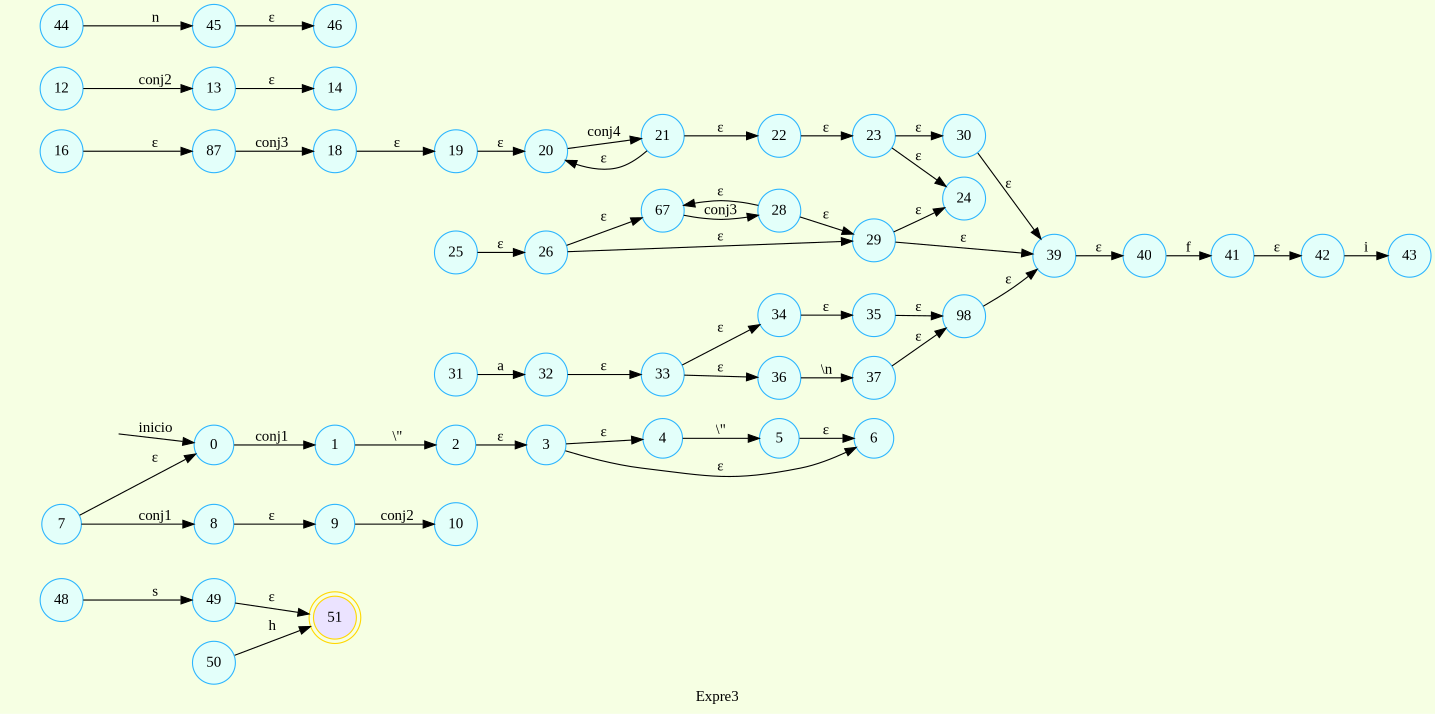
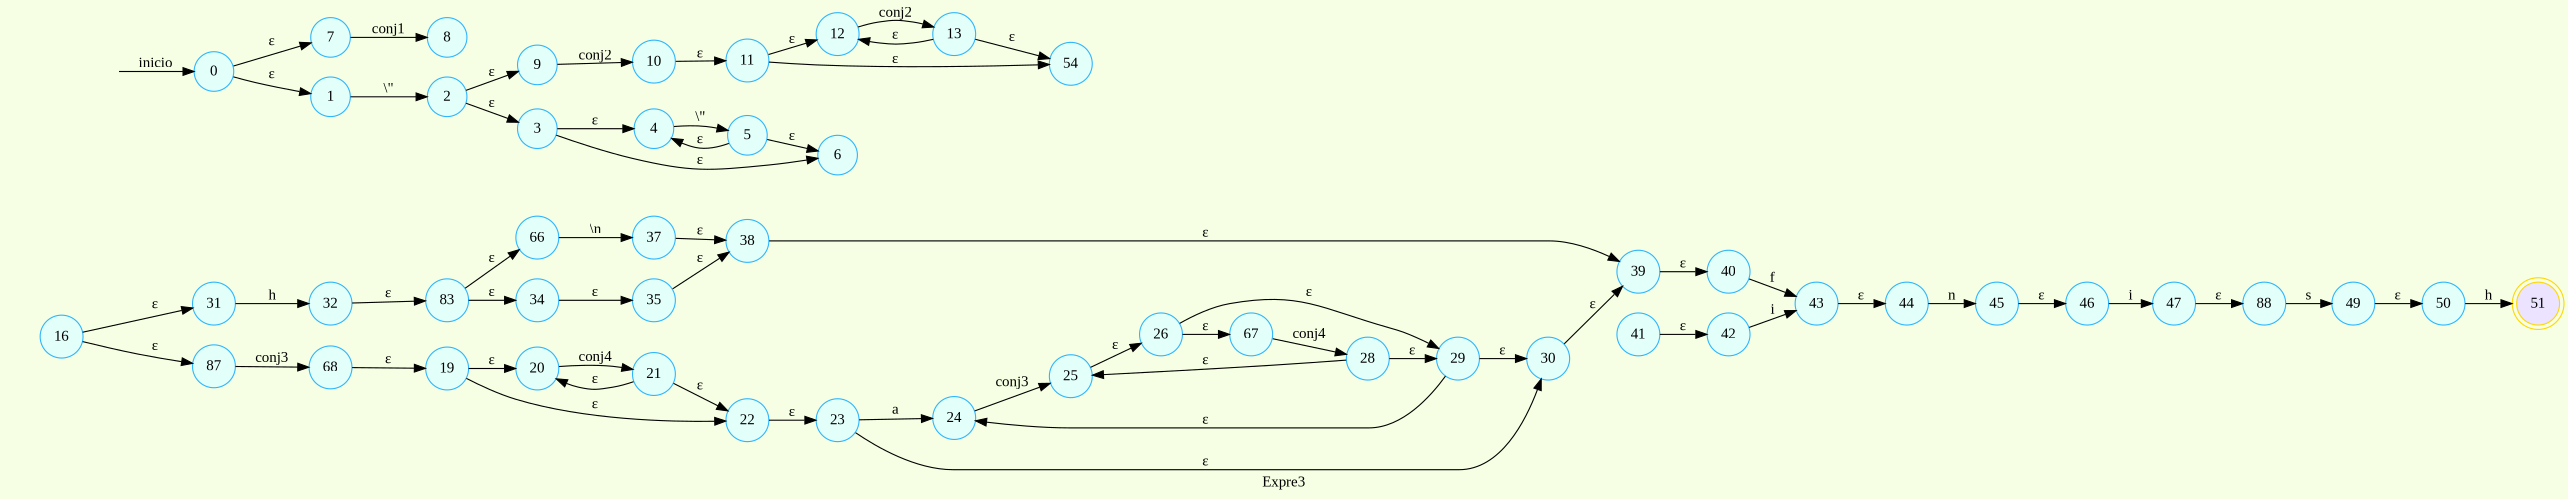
none -> (902, 44)
none -> (747, 61)
(335, 89) -> (1071, 64)
none -> (705, 148)
(335, 151) -> (331, 367)
(919, 156) -> (896, 410)
(727, 201) -> (1225, 368)
(721, 210) -> (1310, 334)
(959, 248) -> (1497, 359)
(1183, 256) -> (1767, 286)
none -> (1856, 304)
none -> (2174, 304)
(964, 316) -> (747, 241)
none -> (132, 321)
(501, 366) -> (272, 295)
(663, 375) -> (447, 300)
(779, 378) -> (537, 238)
none -> (1007, 399)
none -> (588, 414)
(272, 437) -> (272, 74)
(133, 487) -> (267, 56)
(269, 524) -> (487, 83)
(62, 600) -> (2264, 304)
(267, 608) -> (2393, 304)
